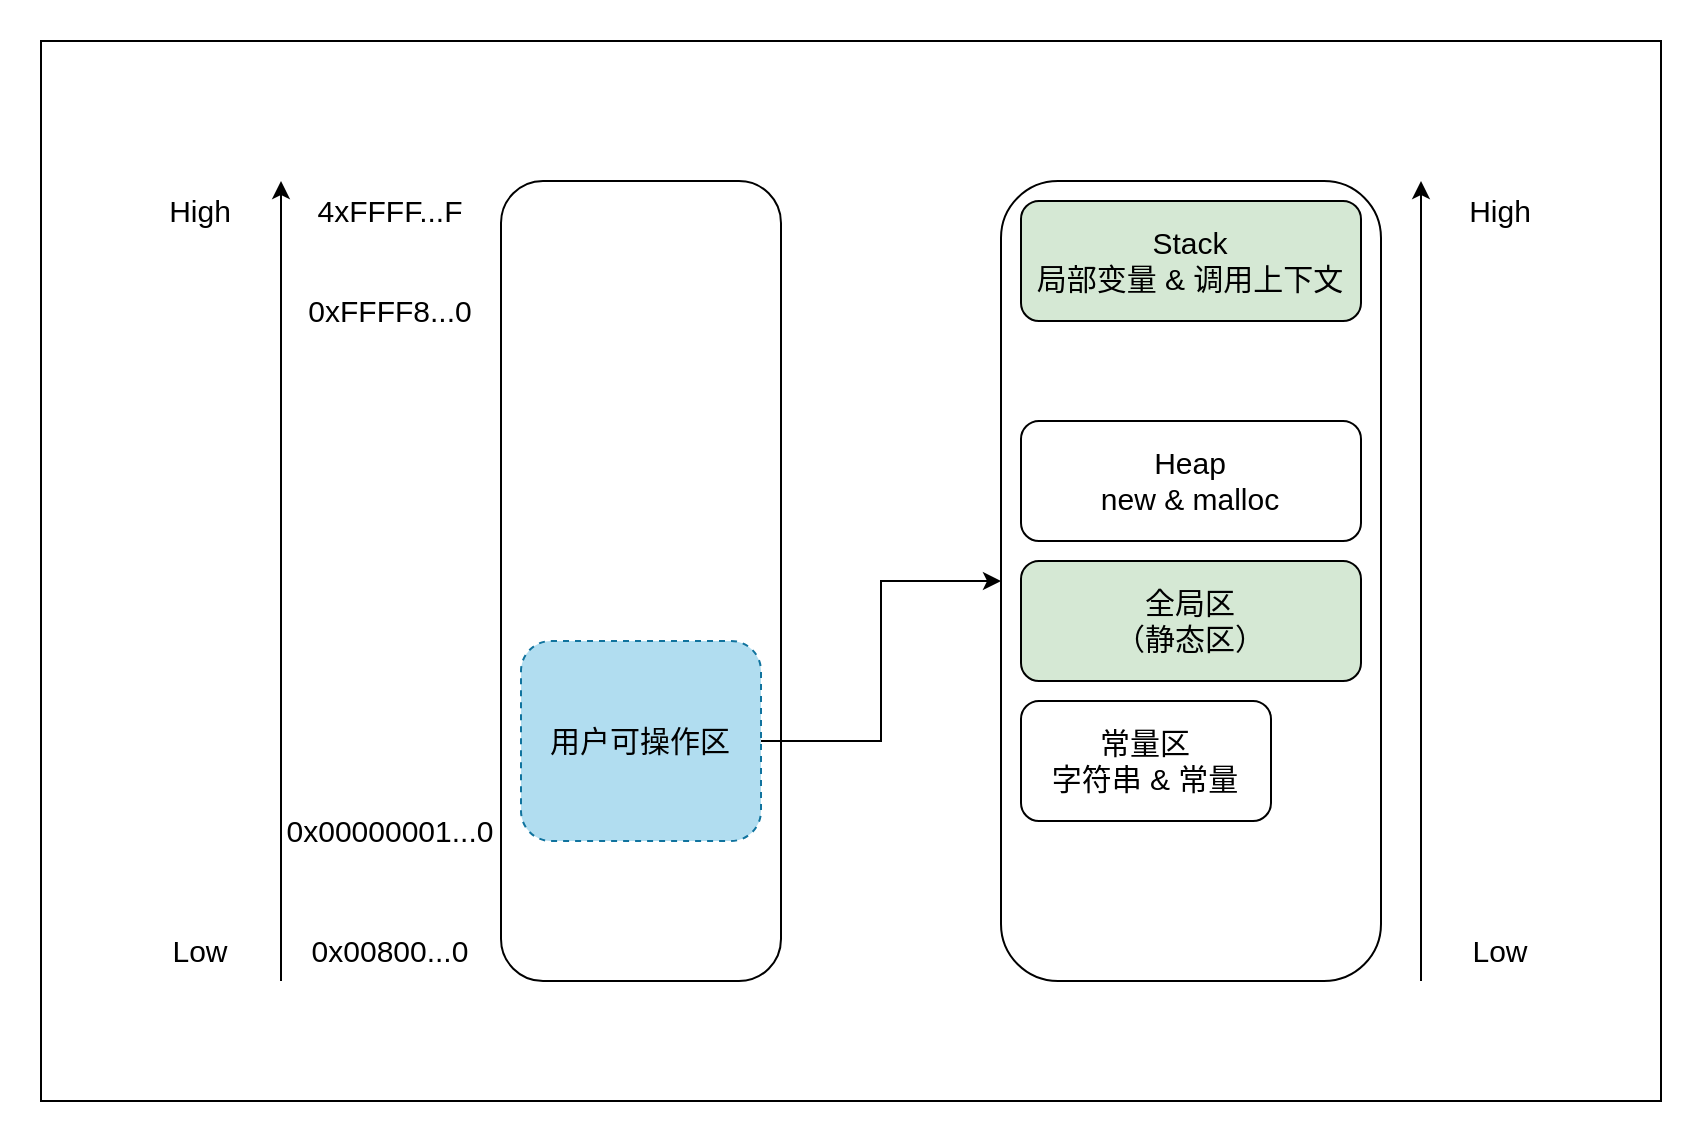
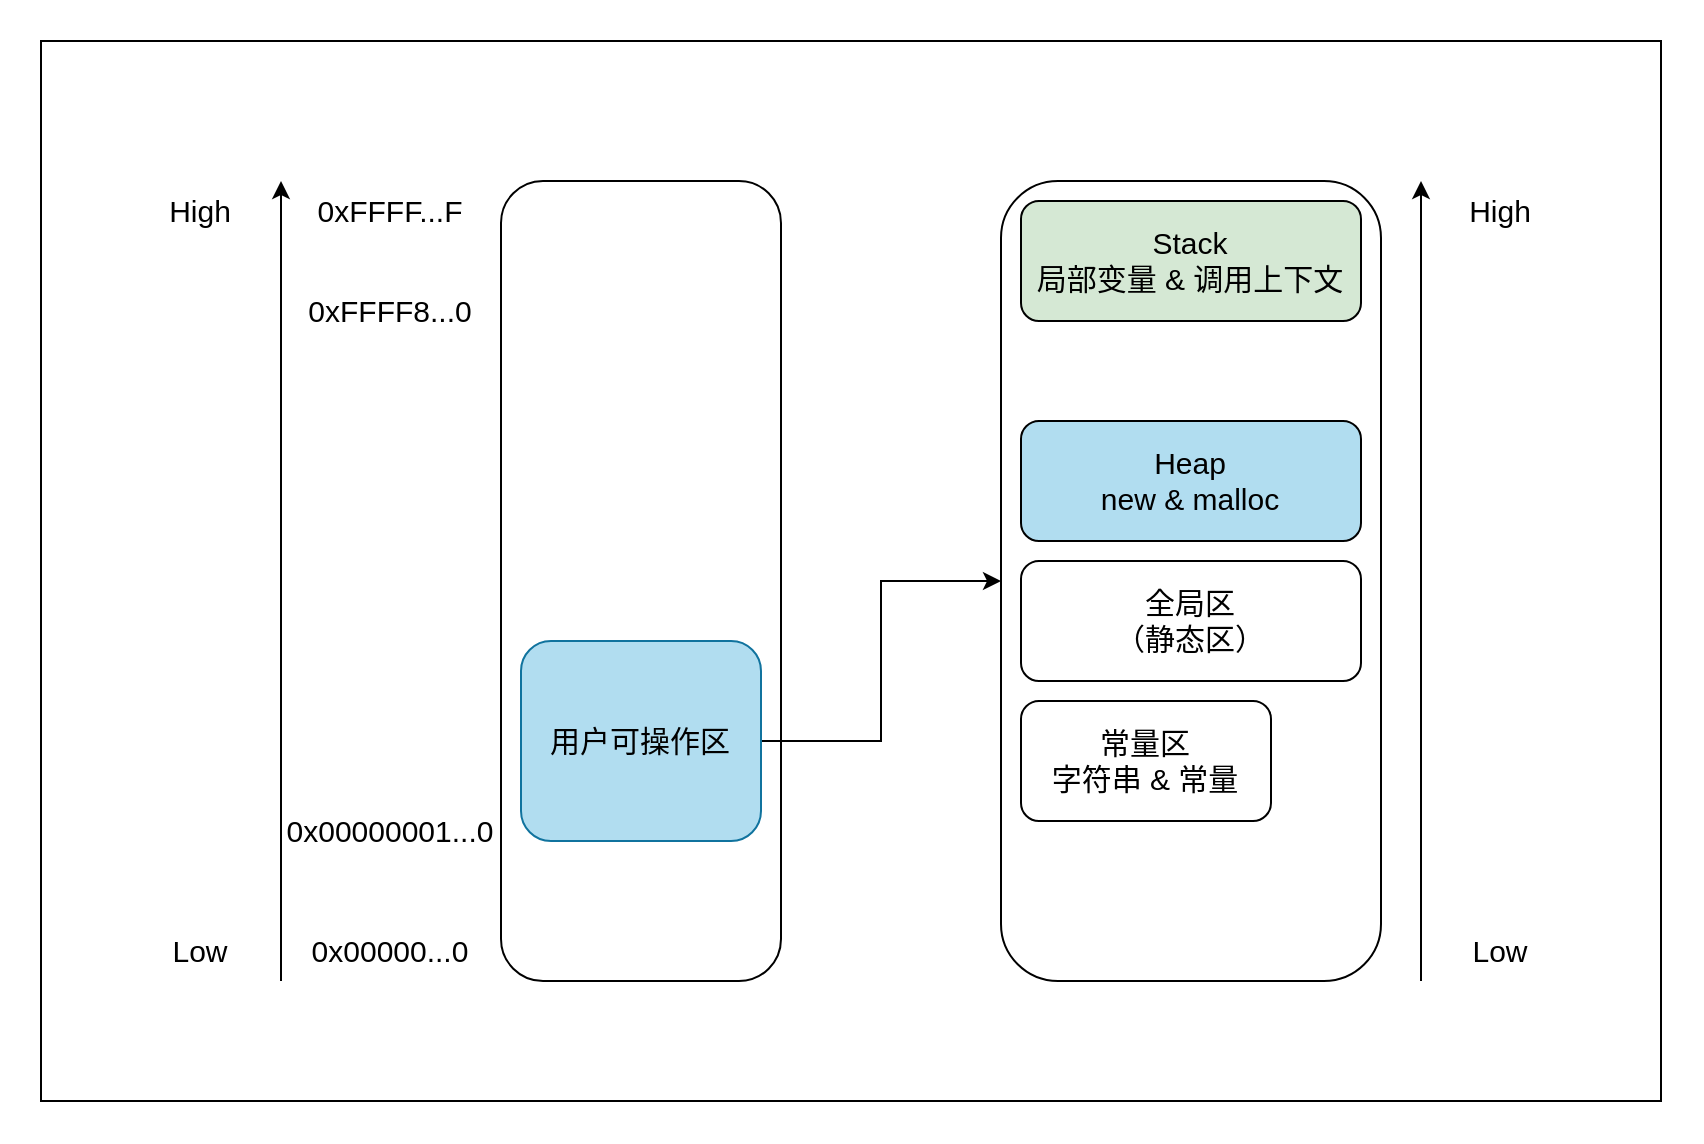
(391, 211) -> (391, 211)
(1191, 481) -> (1191, 481)
(1191, 621) -> (1191, 621)
(641, 741) -> (641, 741)
(391, 951) -> (391, 951)
